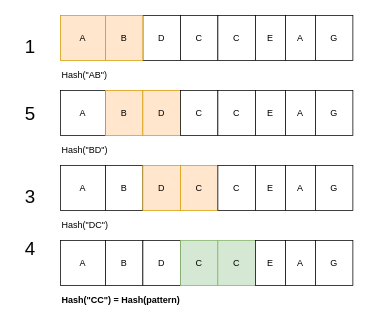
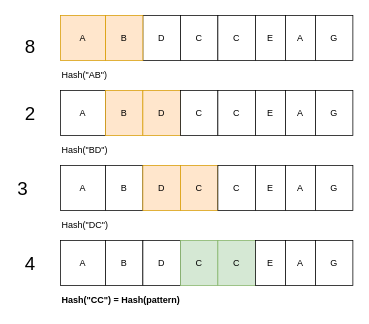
(30, 45) -> (30, 45)
(30, 113) -> (30, 113)
(30, 195) -> (23, 188)
(30, 248) -> (30, 263)
